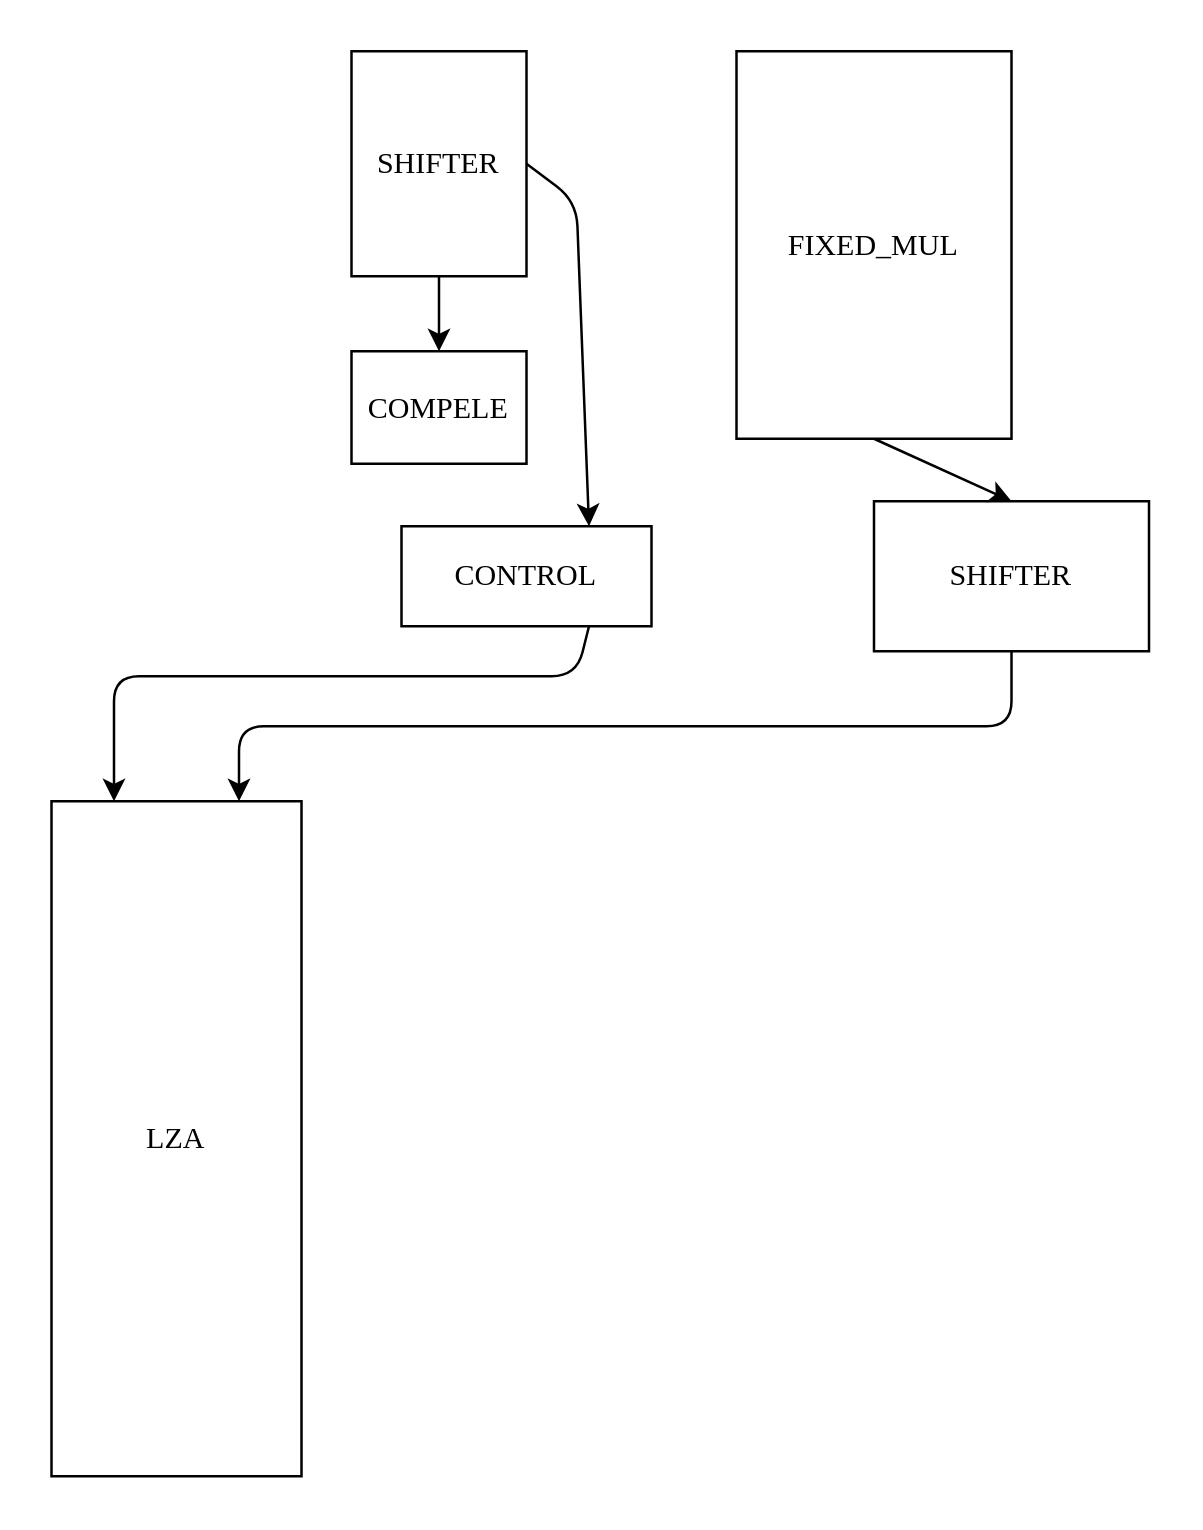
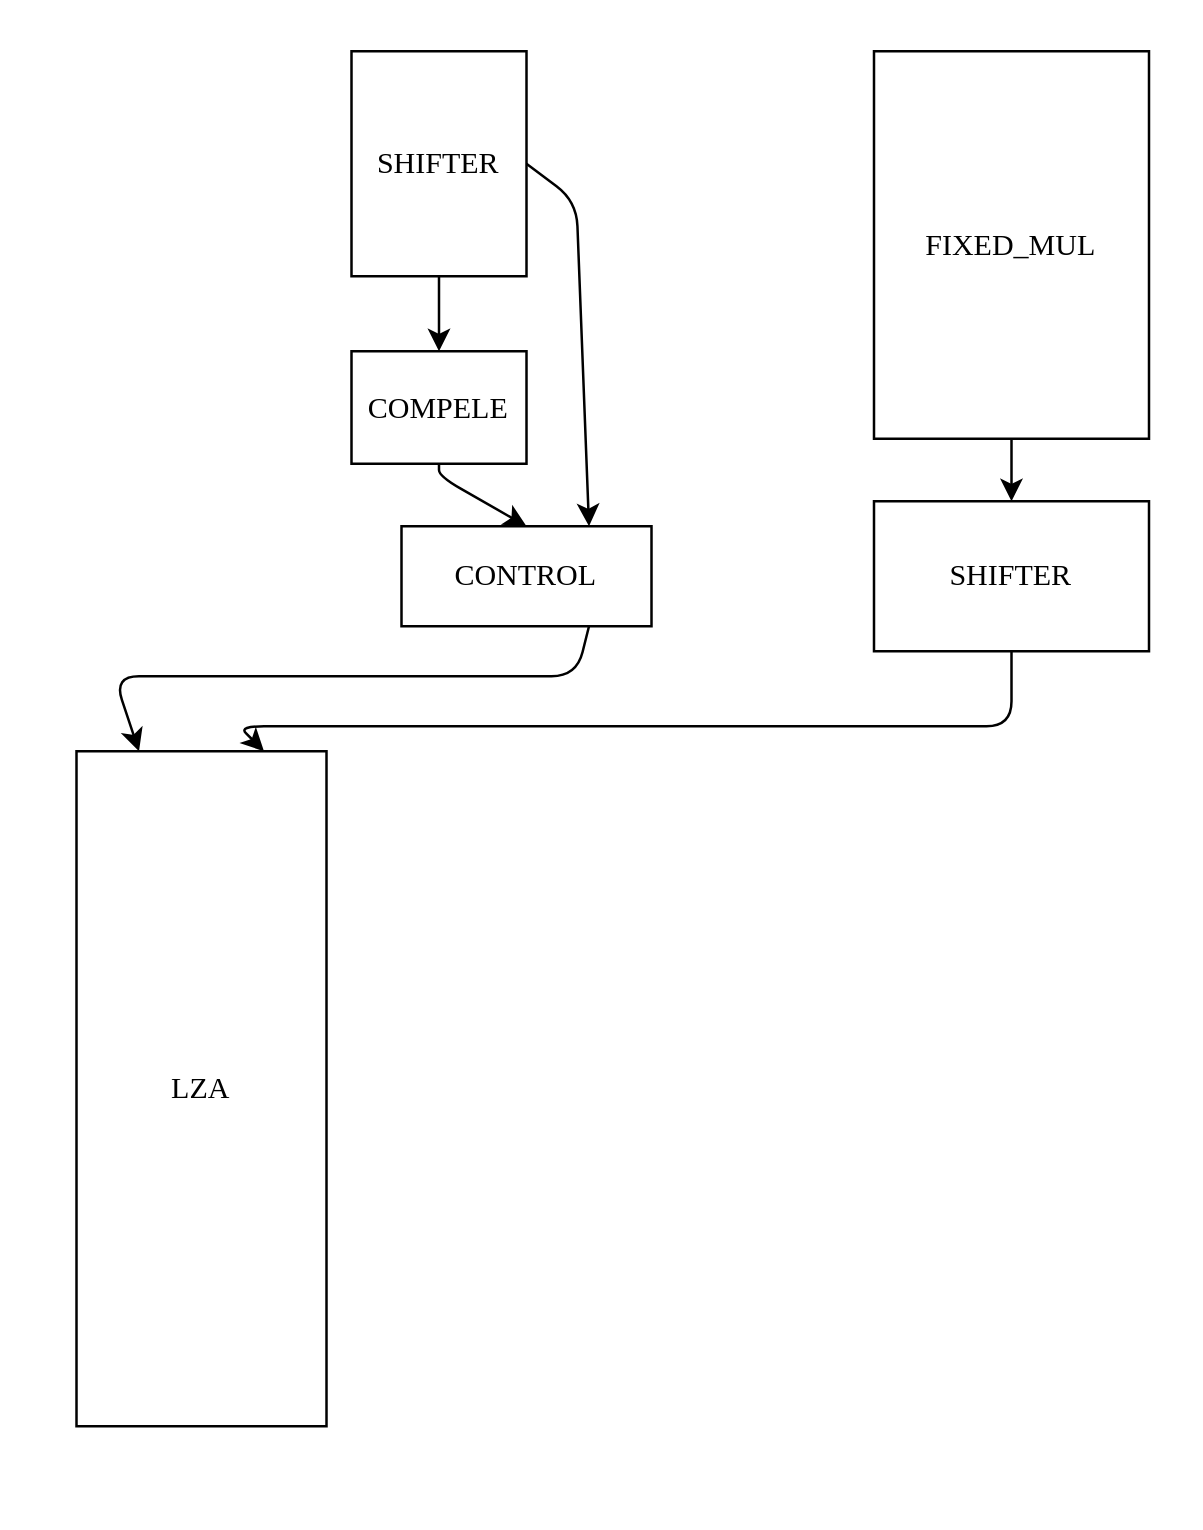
(874, 245) -> (1011, 245)
none -> (473, 496)
(176, 1139) -> (201, 1089)
